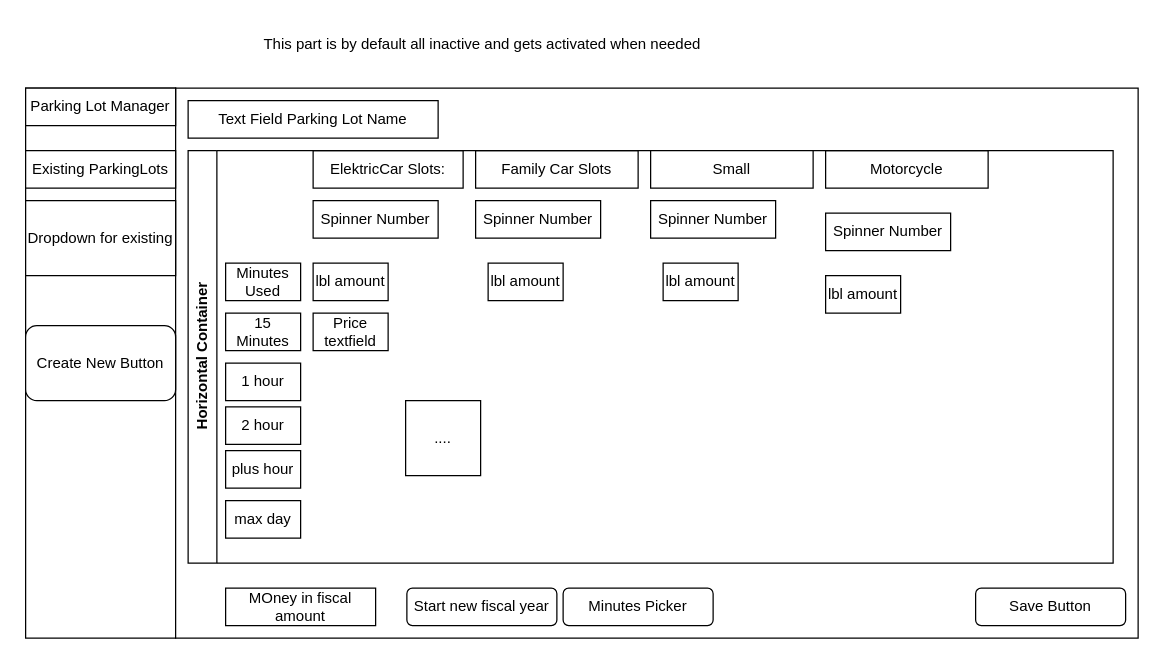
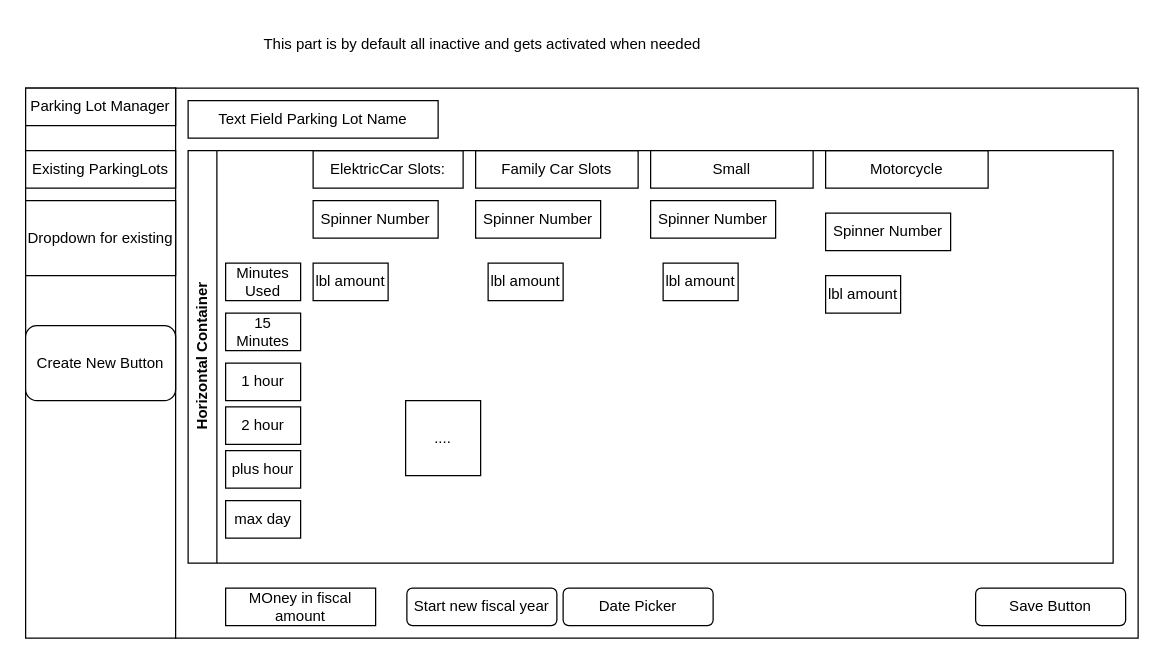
(351, 332) -> none
(638, 607) -> (638, 607)
